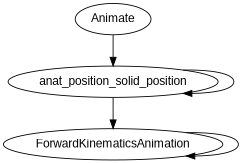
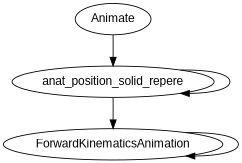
(113, 82) -> (113, 82)
